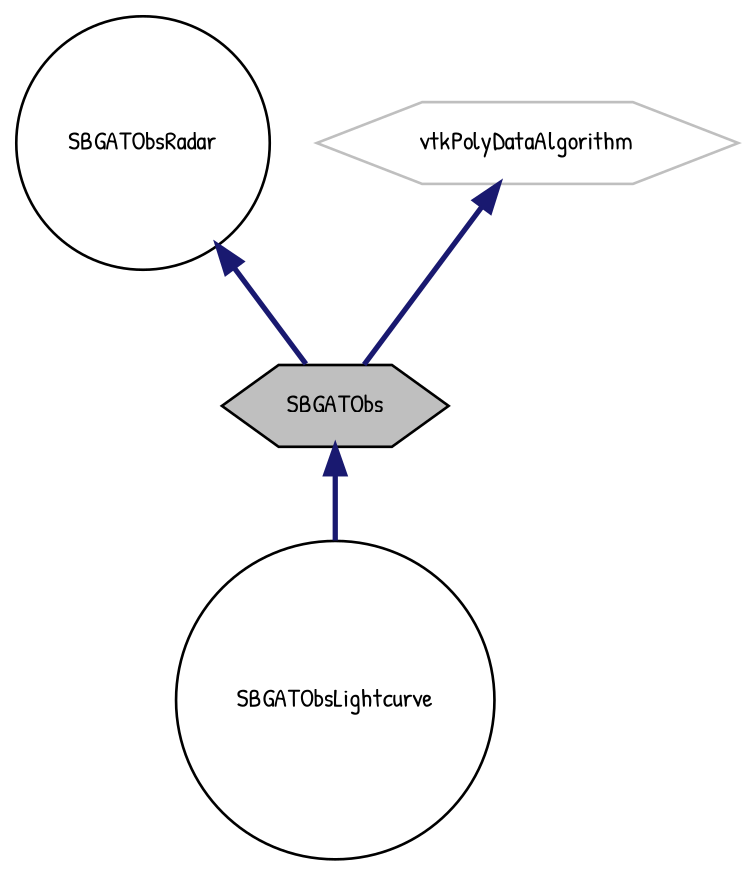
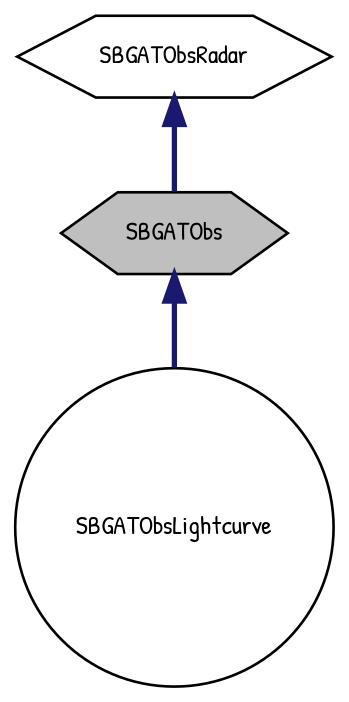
(143, 143) -> (174, 57)
(527, 143) -> none
